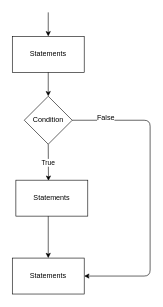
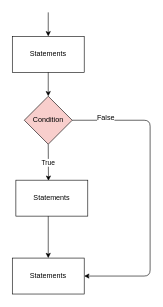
(48, 120) -> (48, 120)
